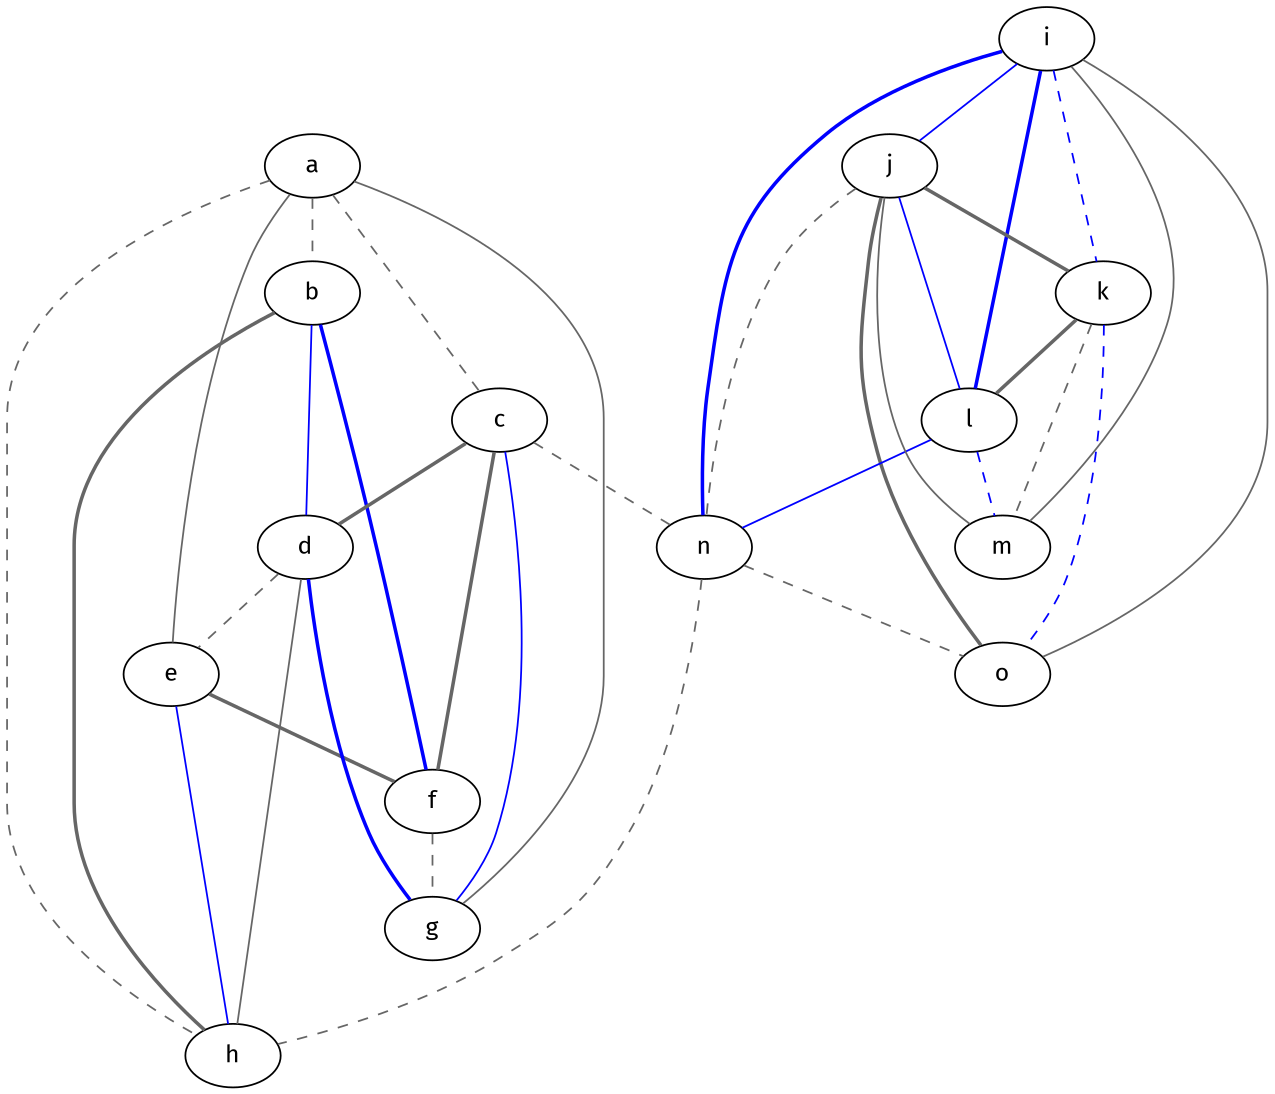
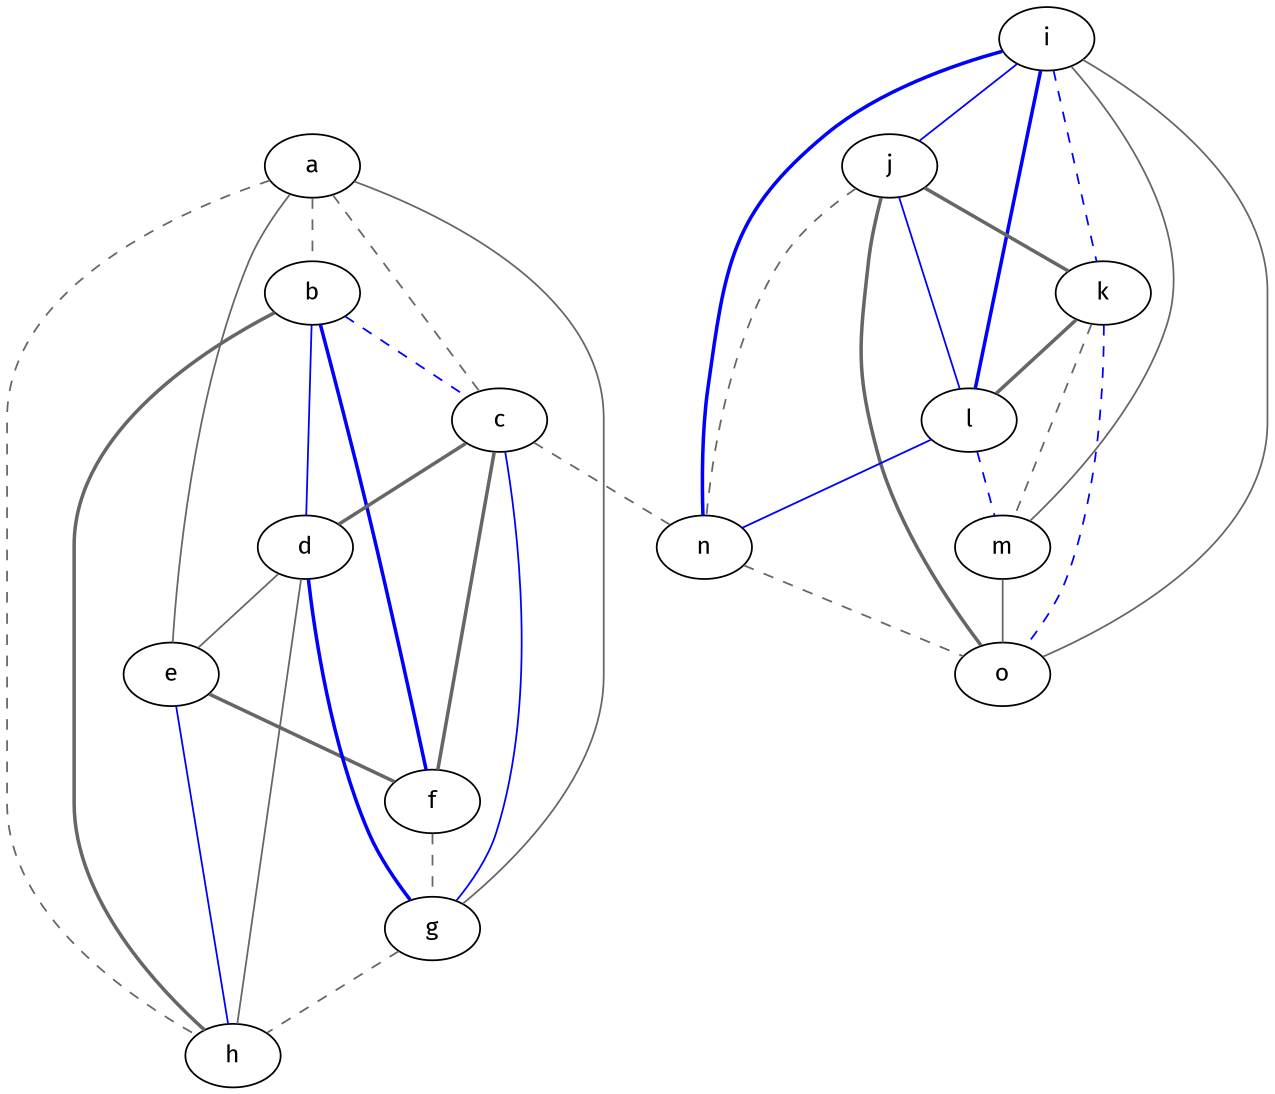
none -> (406, 356)
(883, 375) -> (1003, 611)
(238, 611) -> (238, 611)
(584, 896) -> (333, 992)
